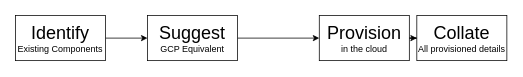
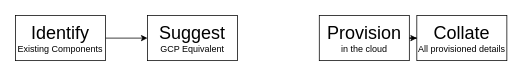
(312, 38) -> none
